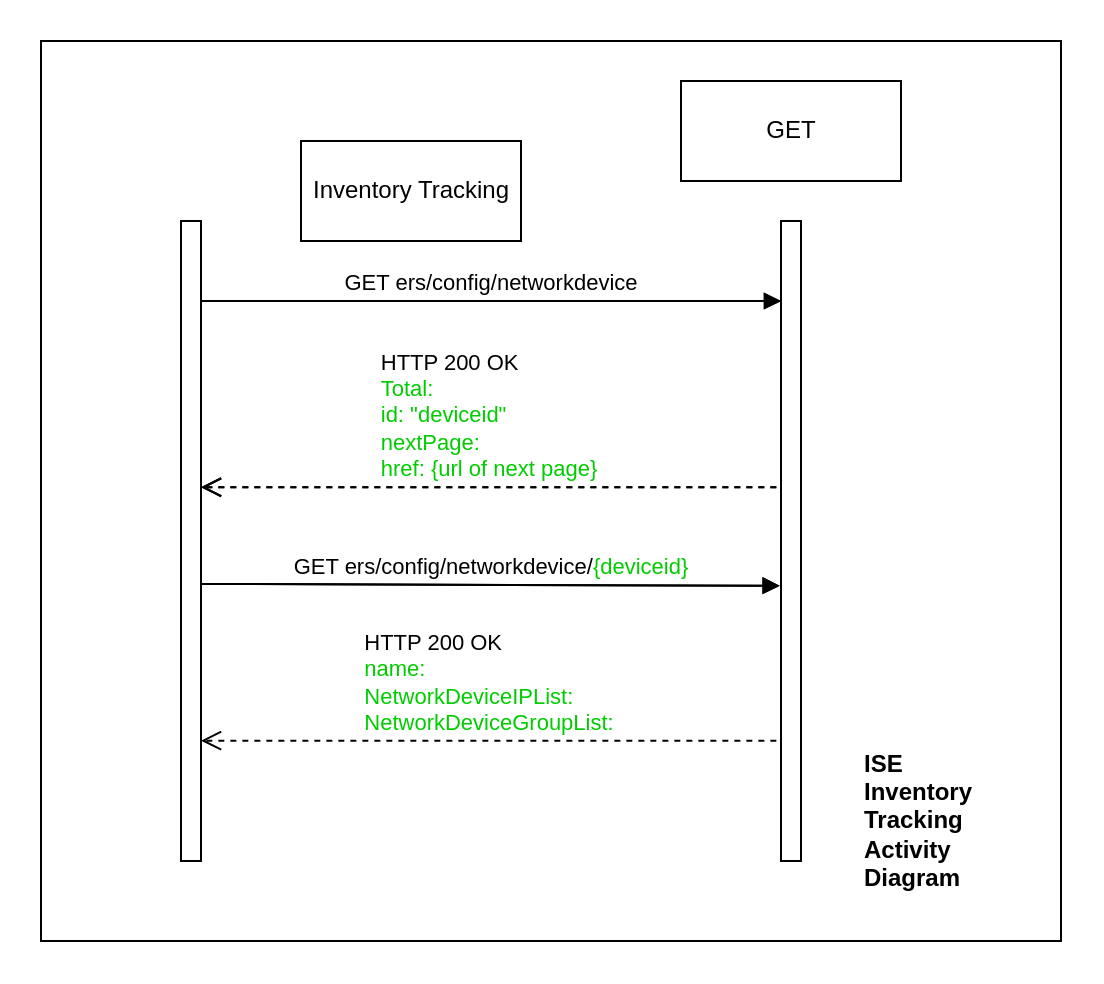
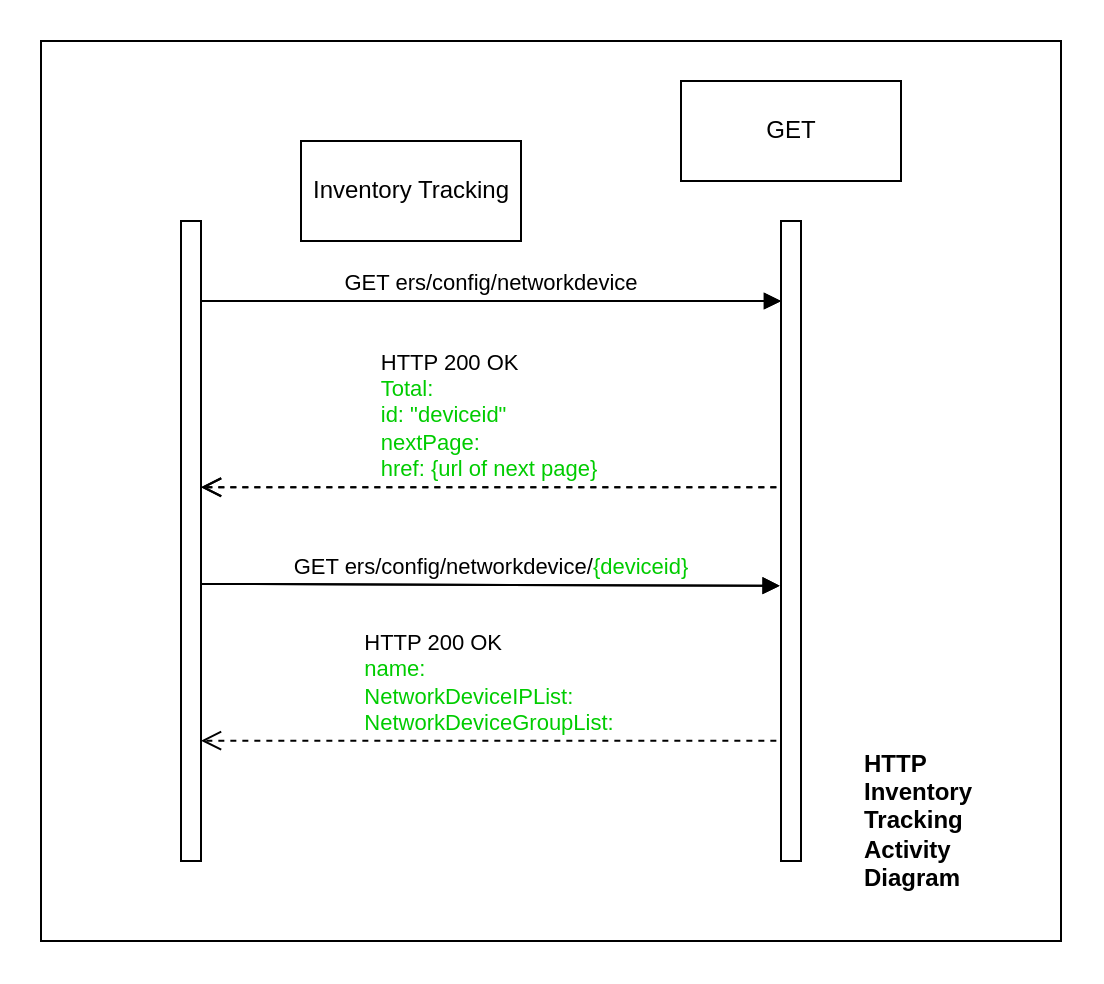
(943, 821) -> (943, 821)
